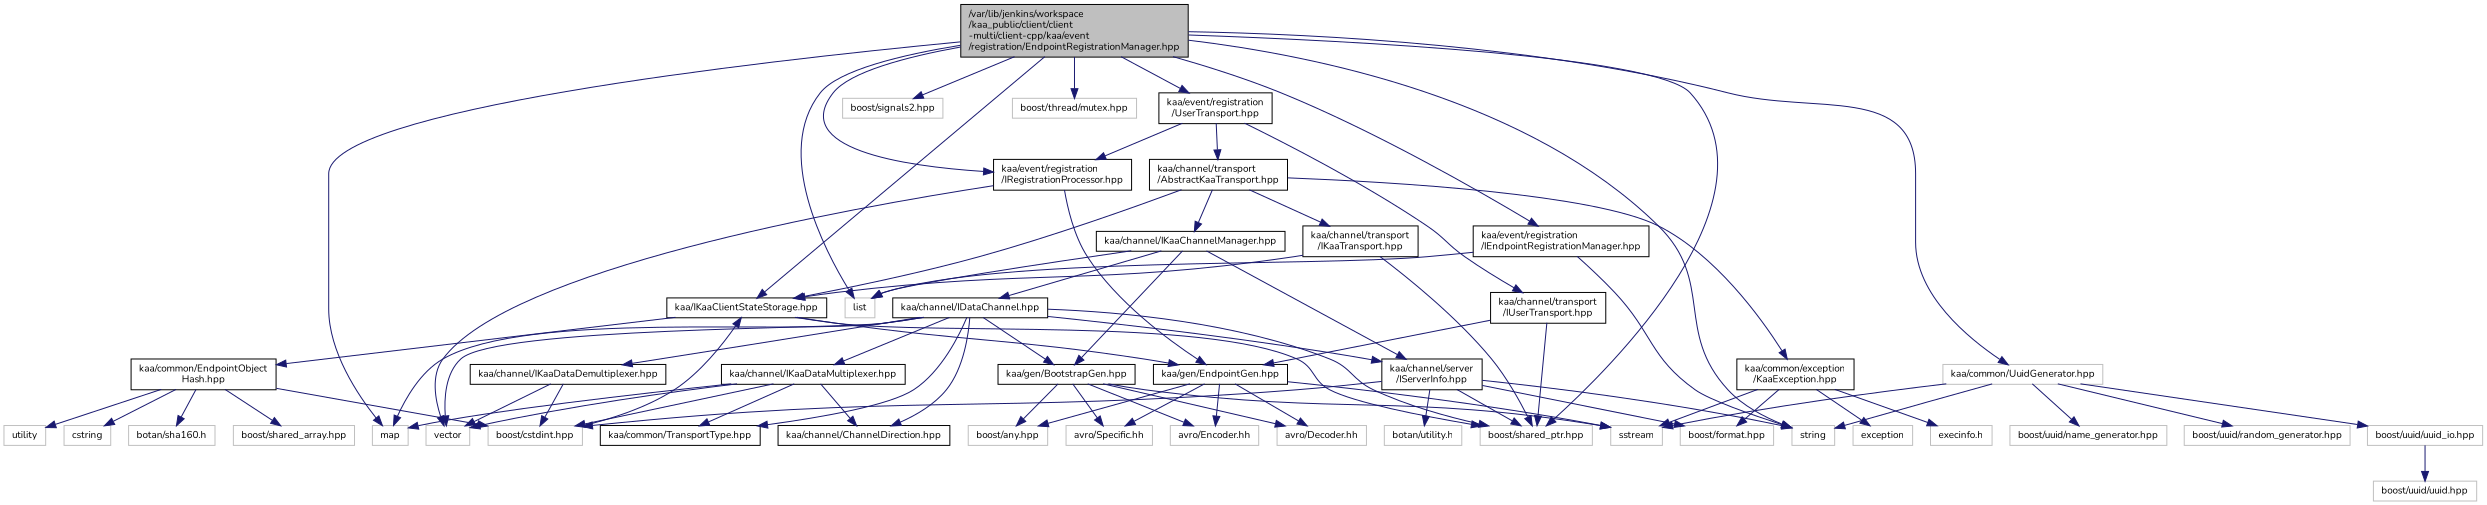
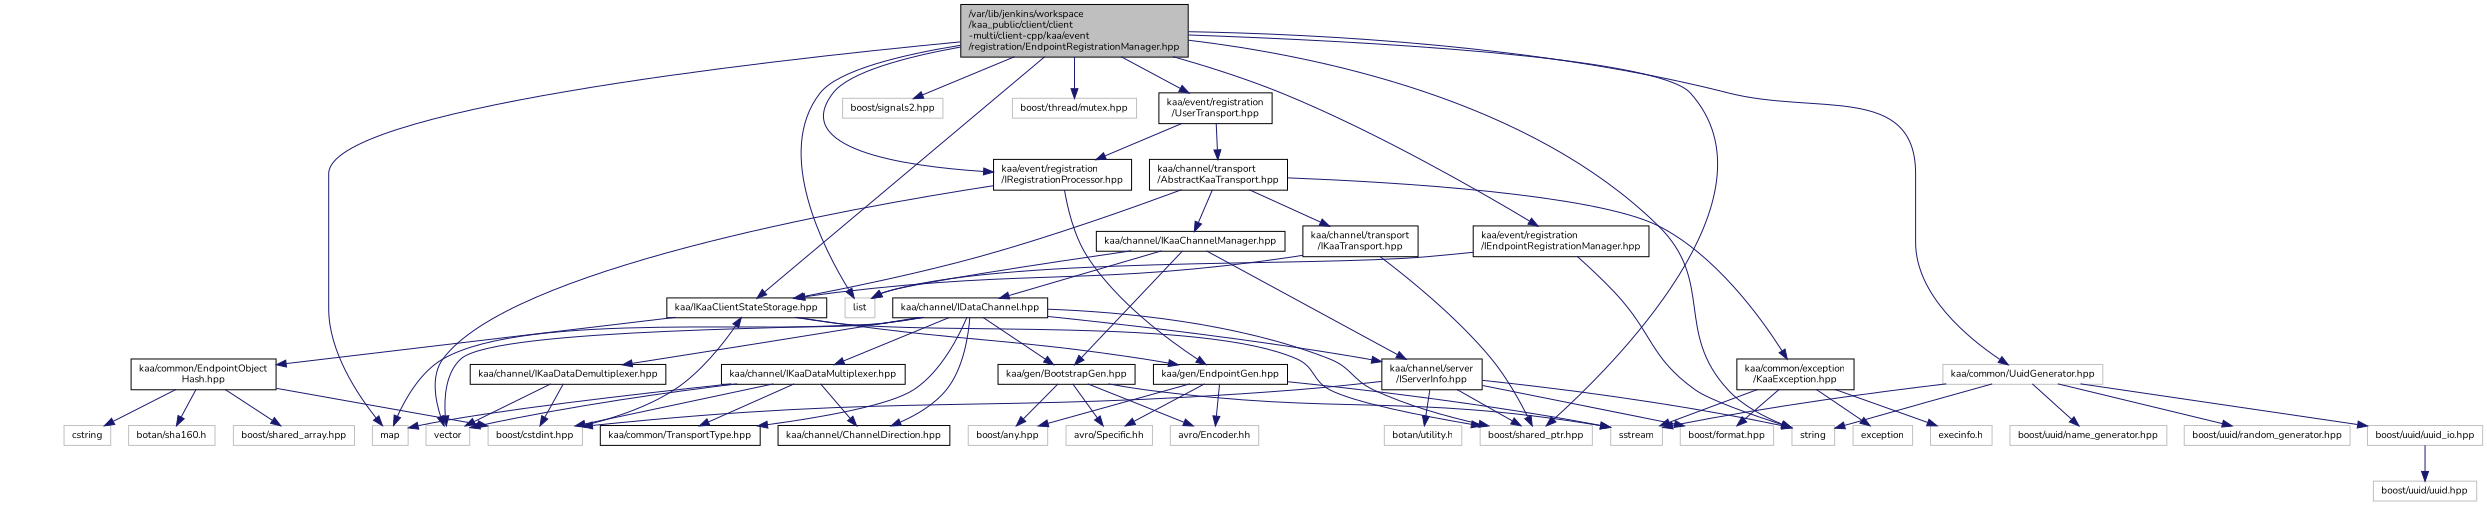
(1548, 308) -> none
(25, 435) -> none
(1322, 435) -> none
